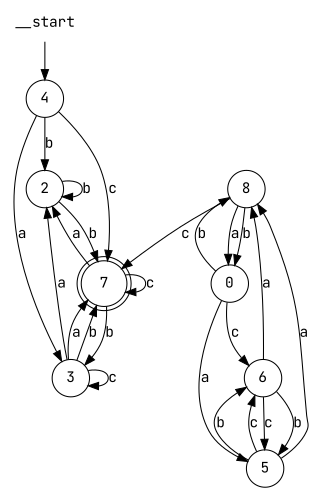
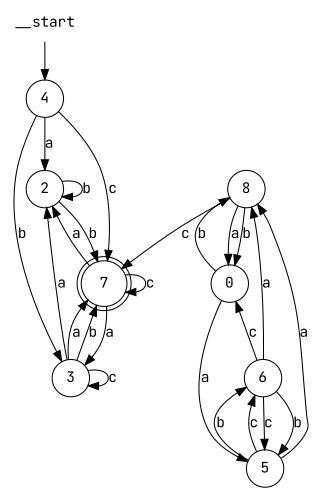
(50, 144) -> (50, 144)
(23, 234) -> (23, 234)
(228, 332) -> (248, 336)
(110, 333) -> (110, 333)
